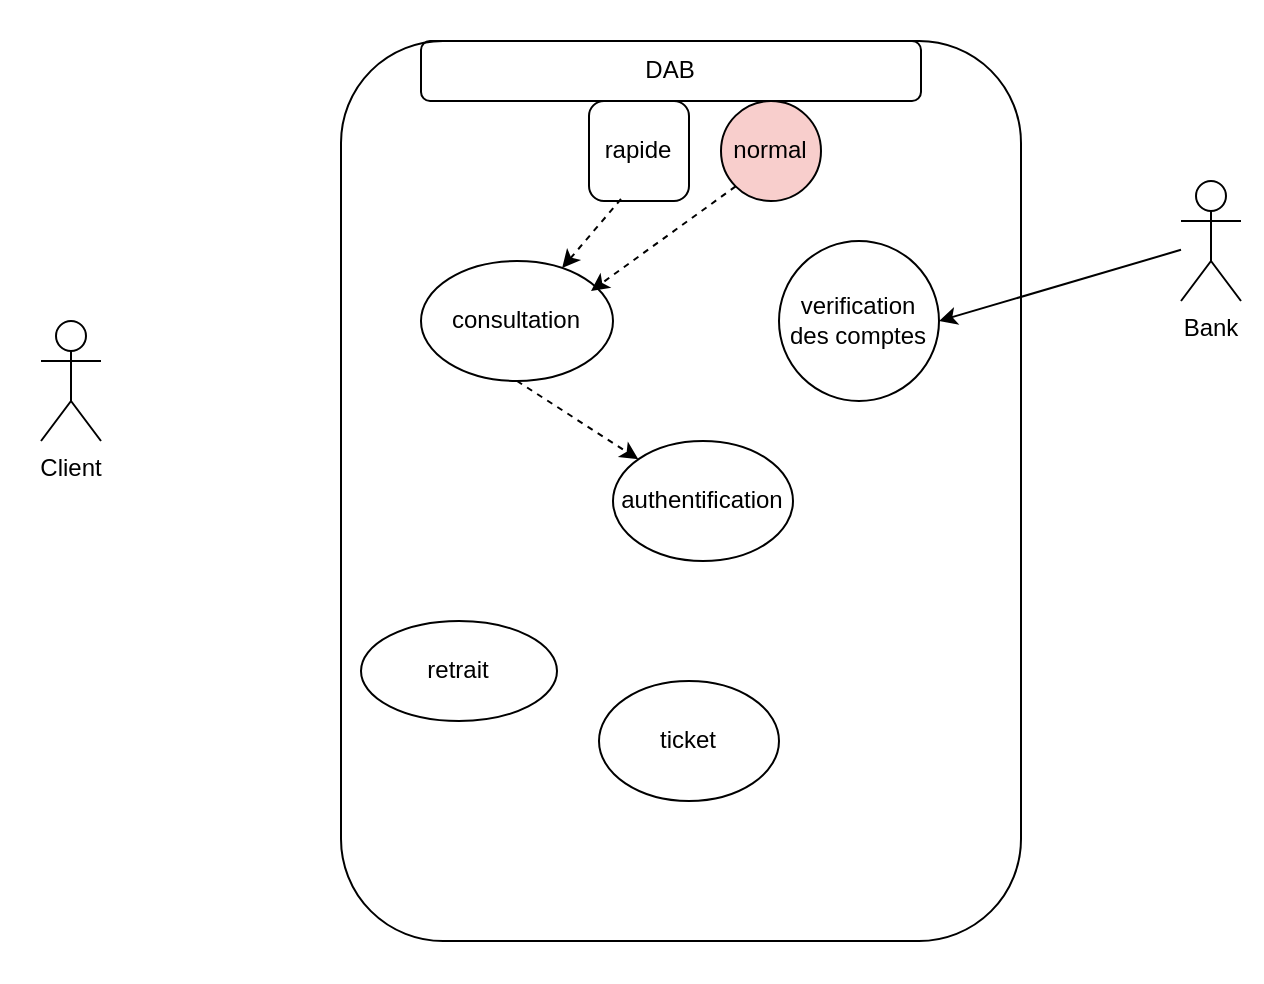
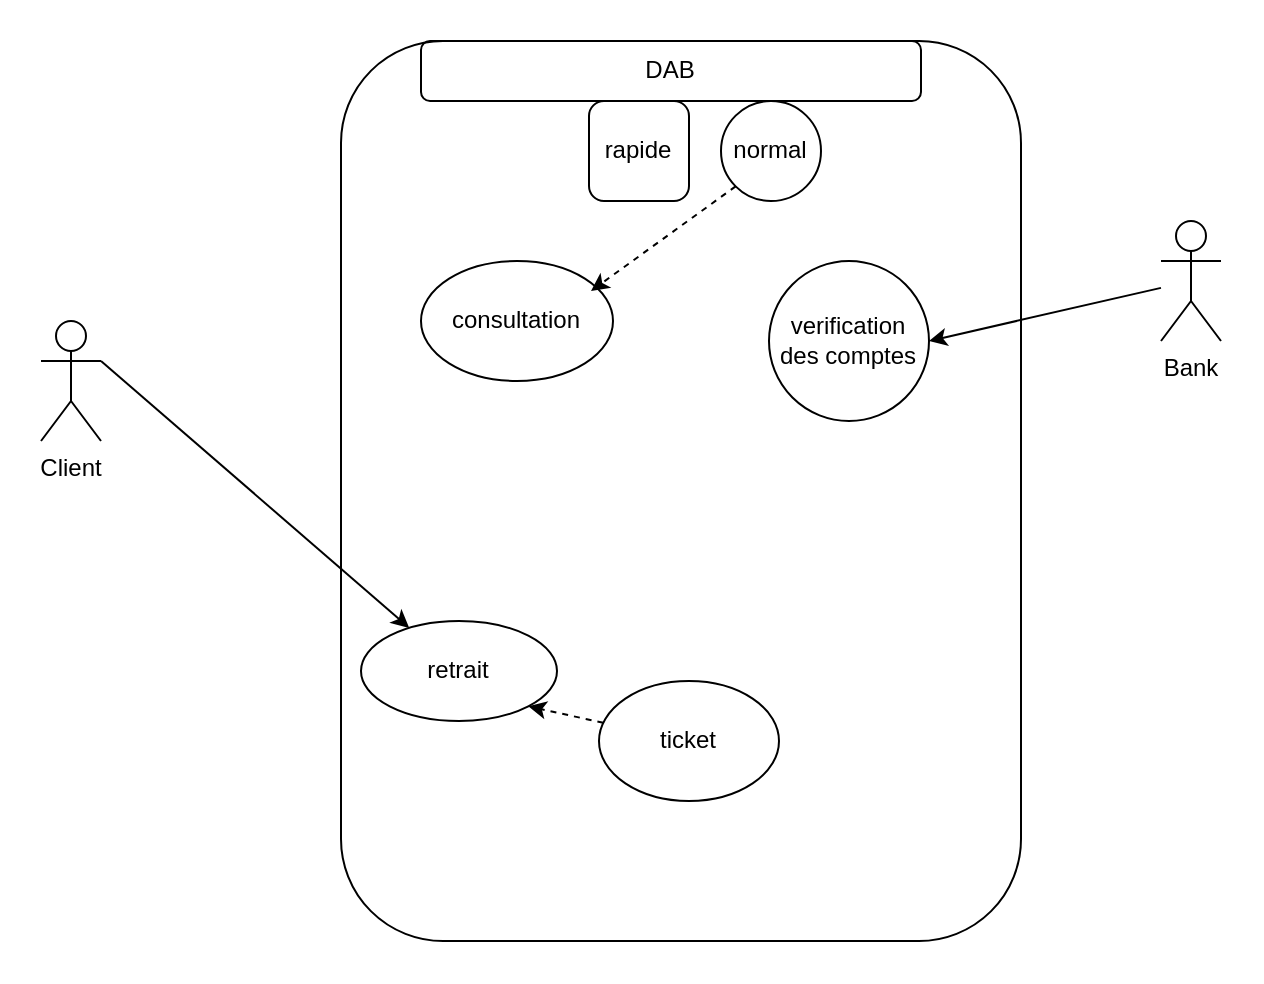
(771, 151) -> (771, 151)
(596, 228) -> none
(1211, 241) -> (1191, 281)
(859, 321) -> (849, 341)
(572, 416) -> none
none -> (251, 491)
(703, 501) -> none
none -> (572, 716)
